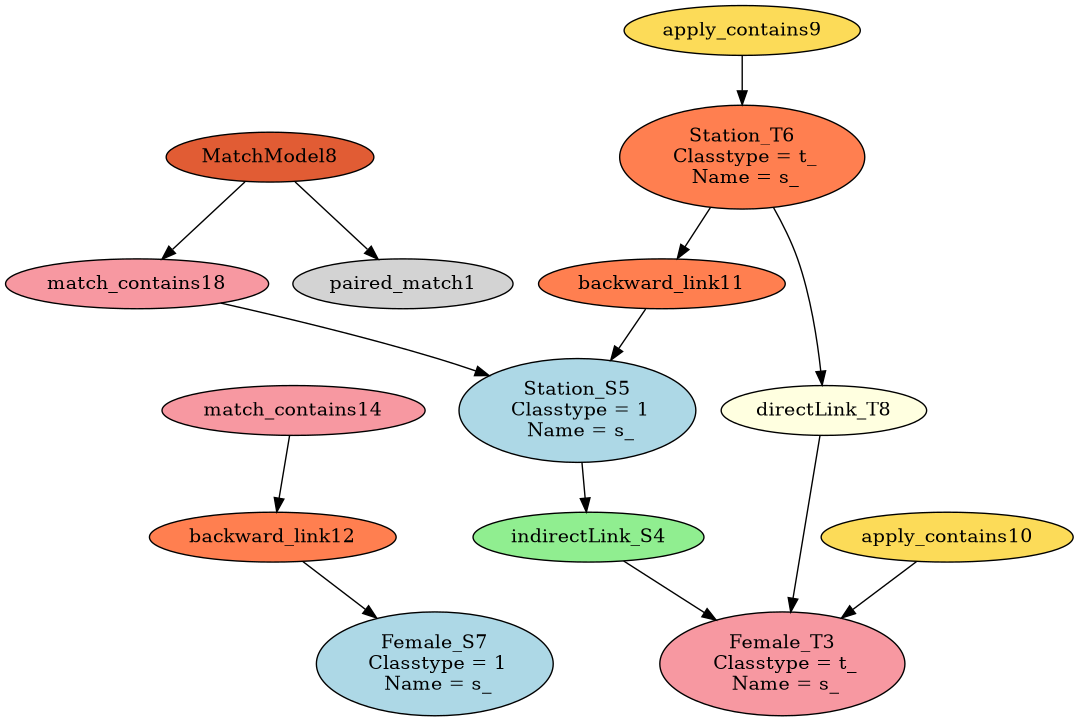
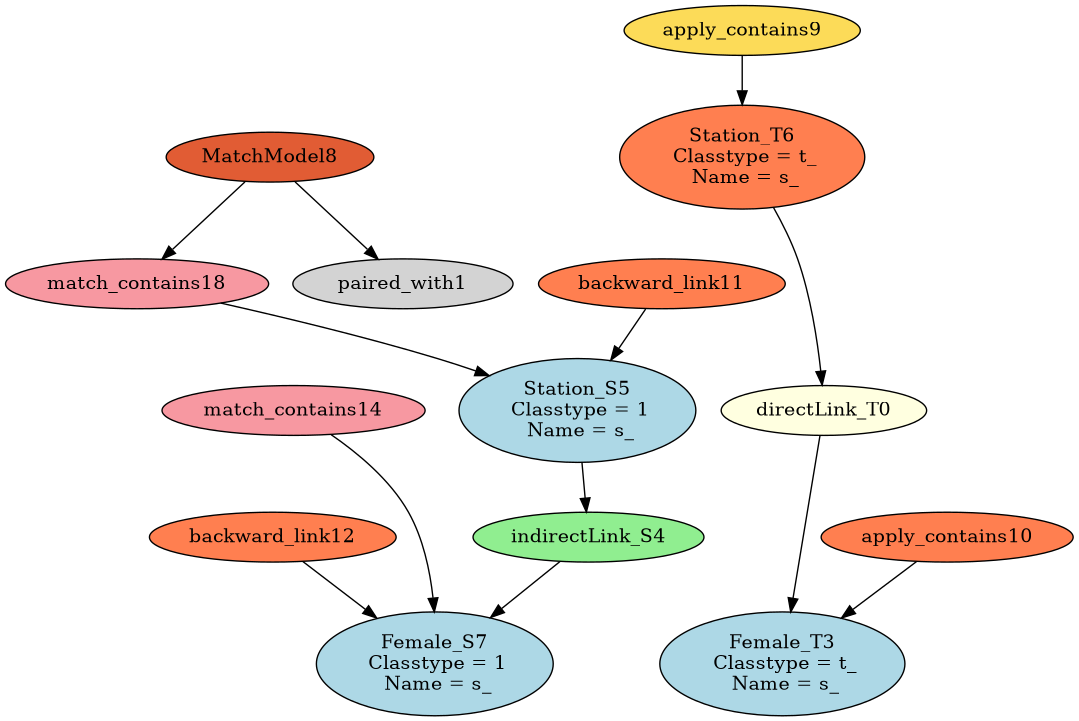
(698, 227) -> none
(403, 284) -> (403, 284)
(824, 410) -> (824, 410)
(284, 467) -> (403, 503)
(947, 537) -> (947, 537)
(664, 587) -> (531, 585)
(782, 664) -> (782, 664)
